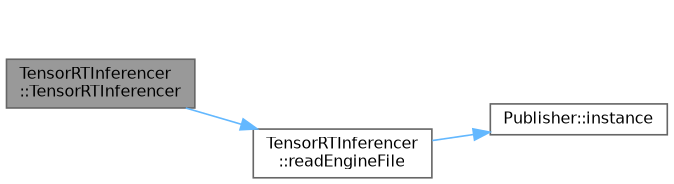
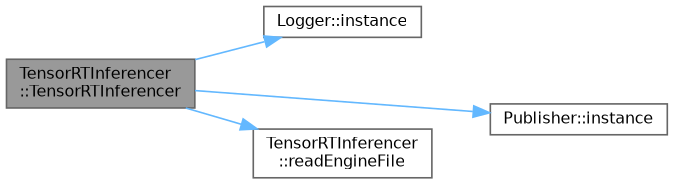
none -> (343, 22)
(453, 138) -> (334, 101)
